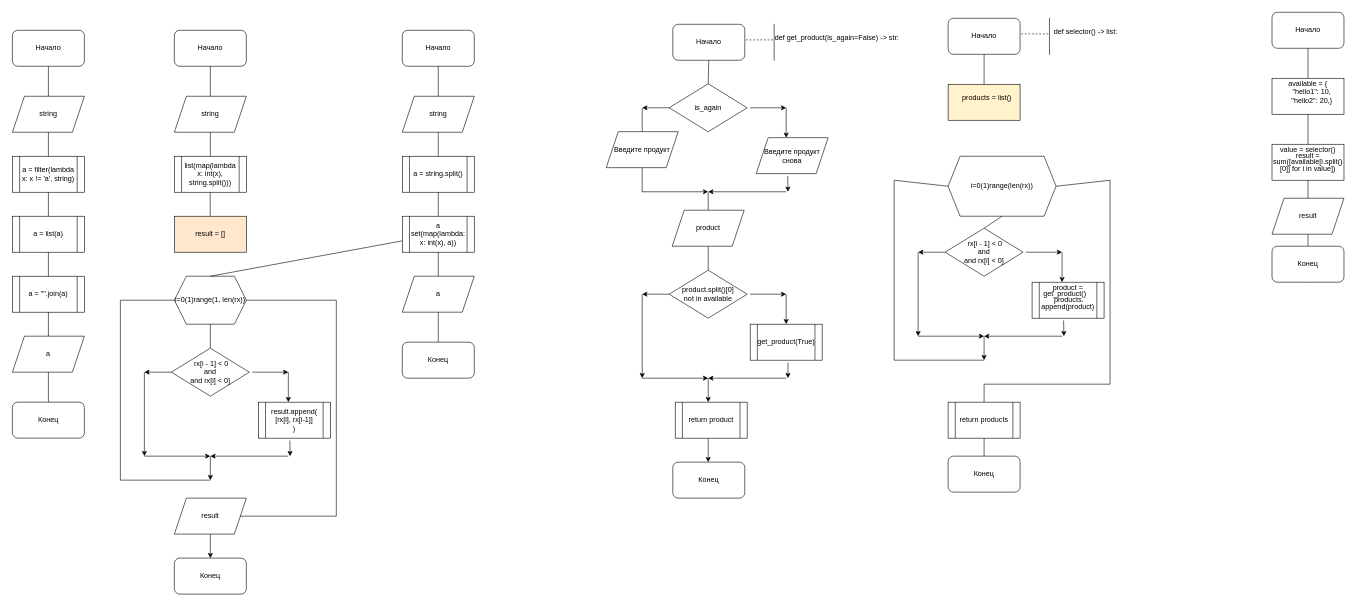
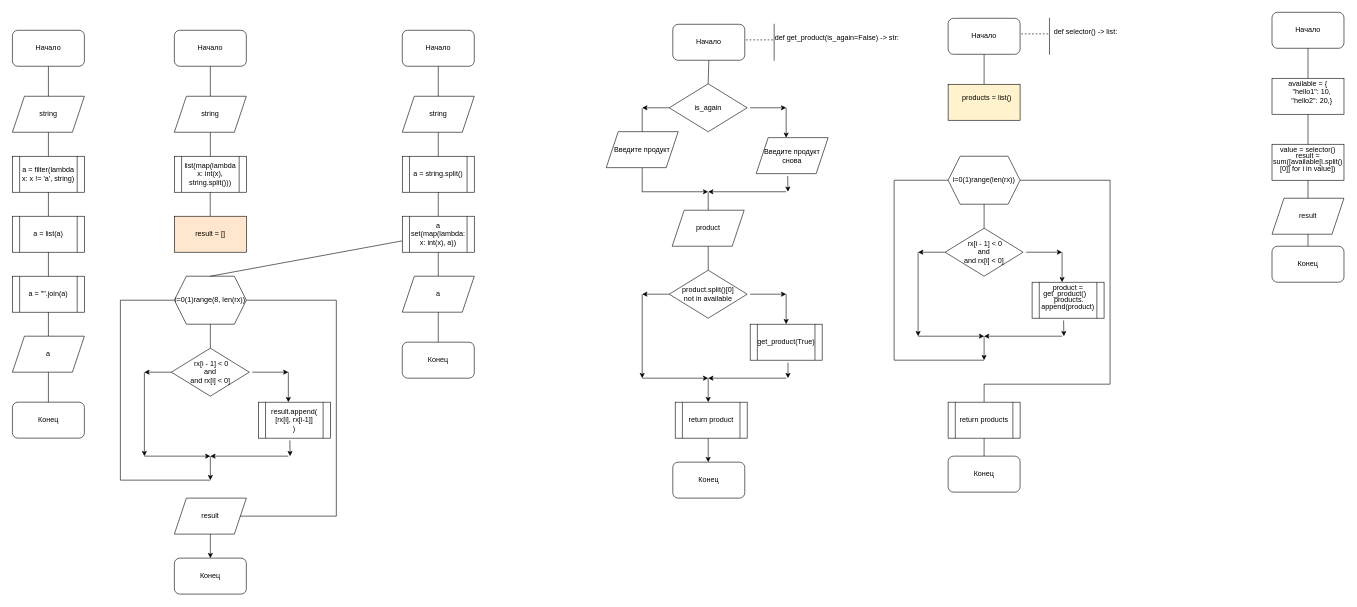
(1002, 186) -> (984, 180)
(210, 300) -> (210, 300)
